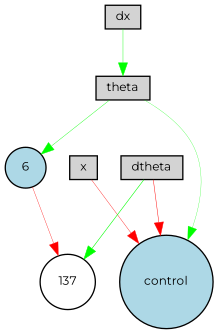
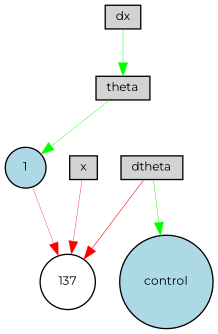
(196, 153) -> none
(26, 168) -> (26, 168)
(156, 201) -> (156, 201)
(111, 206) -> (78, 210)
(123, 207) -> (118, 214)
